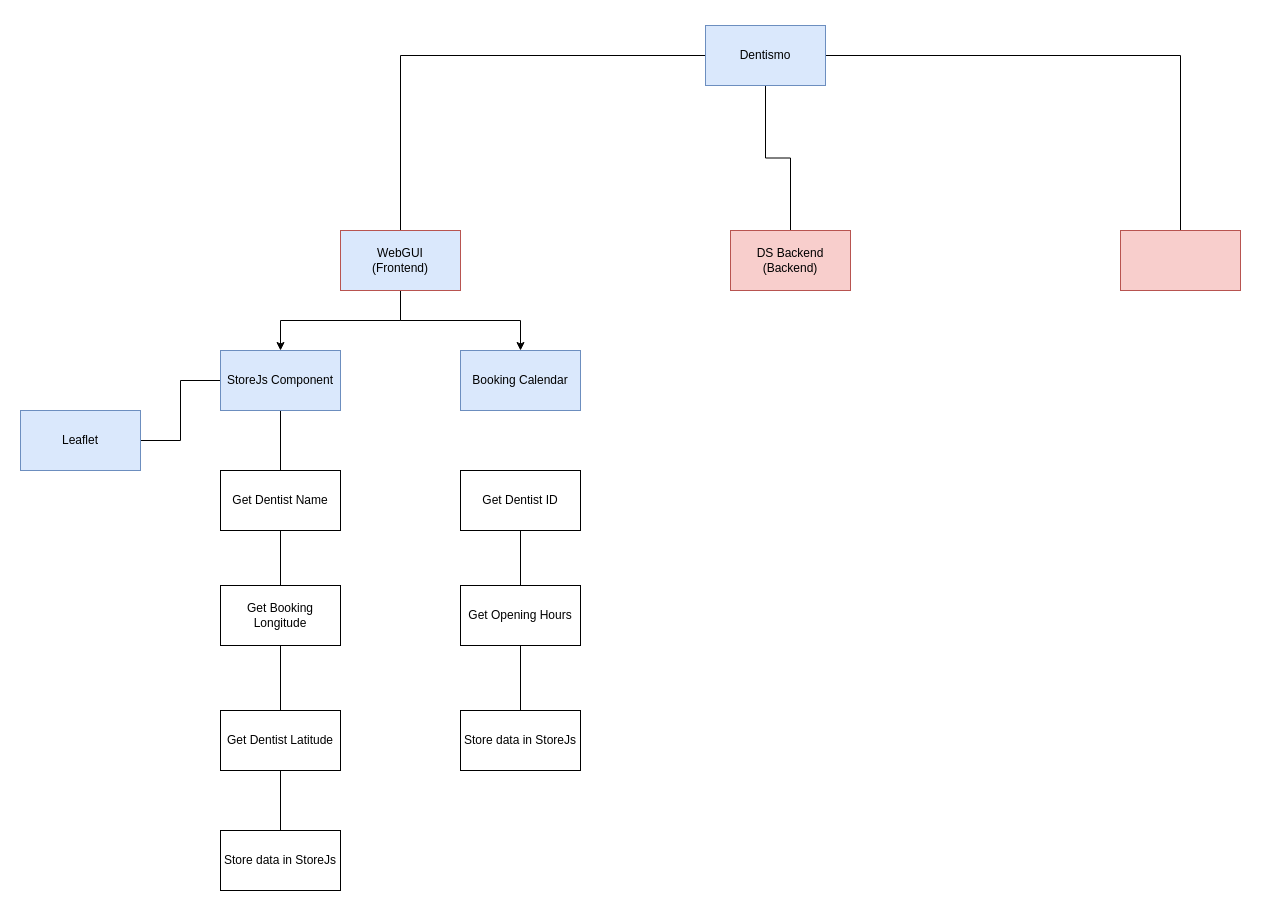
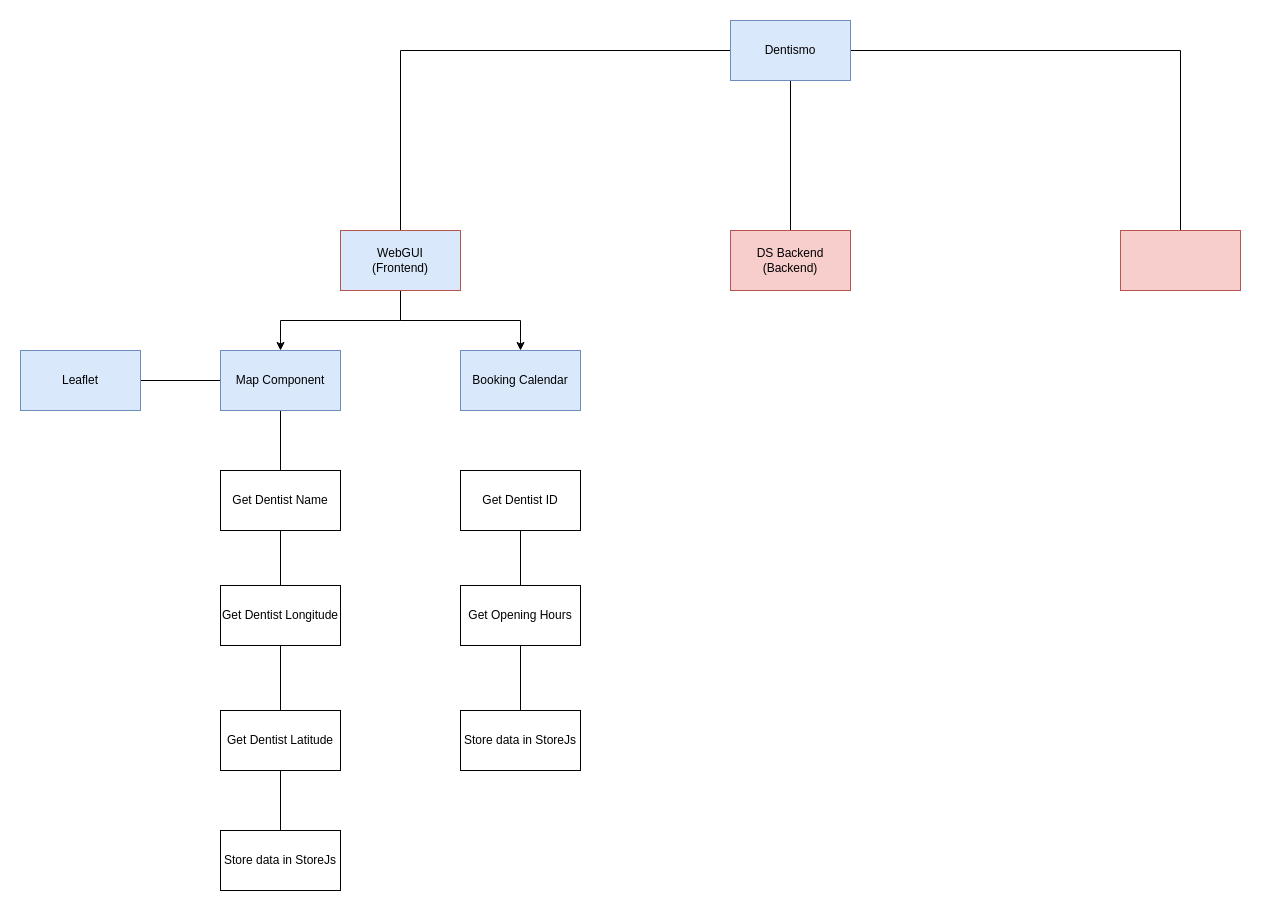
(766, 56) -> (791, 51)
(281, 381) -> (281, 381)
(81, 441) -> (81, 381)
(281, 616) -> (281, 616)
